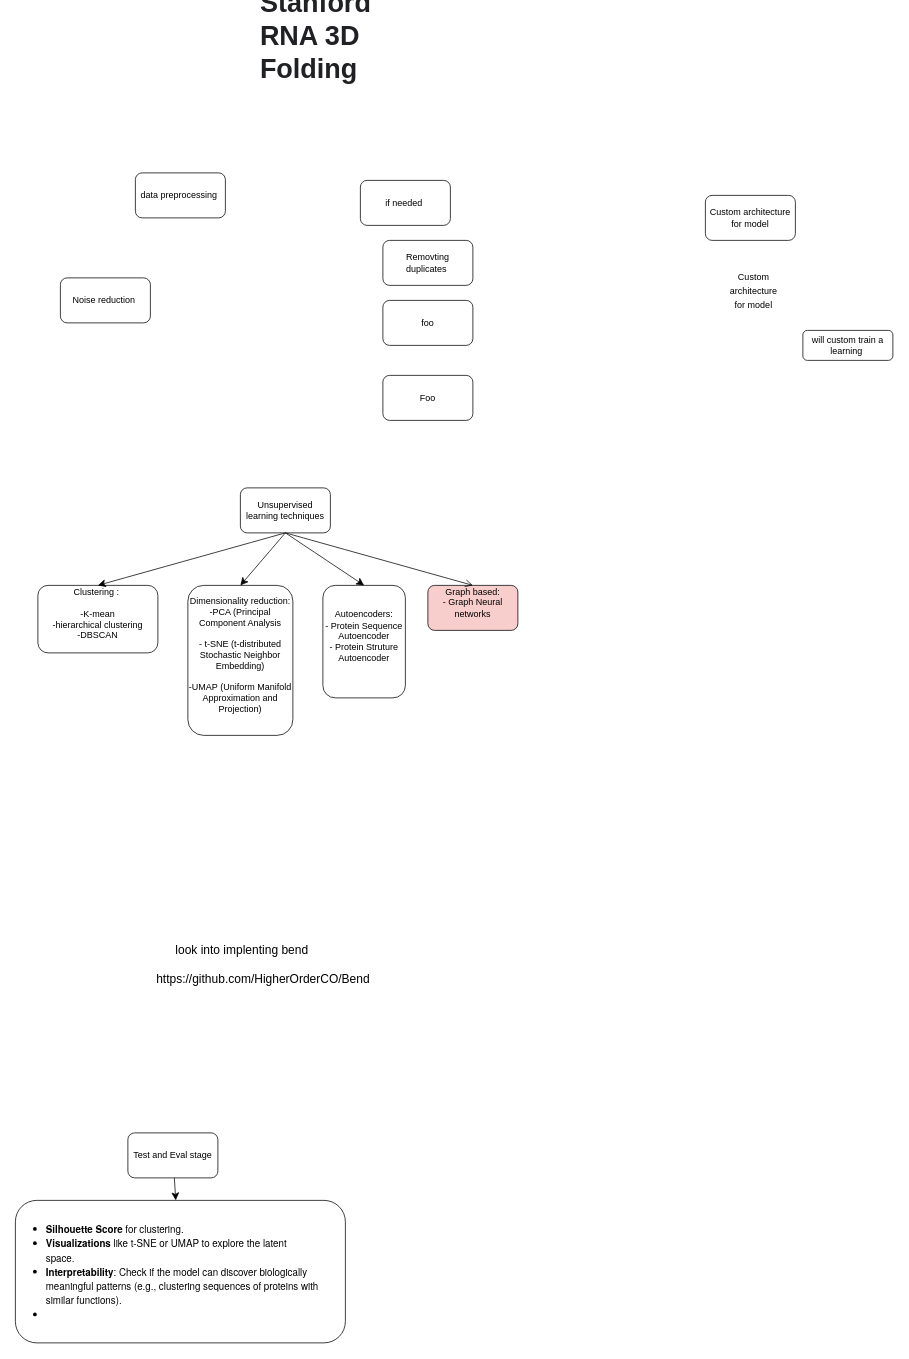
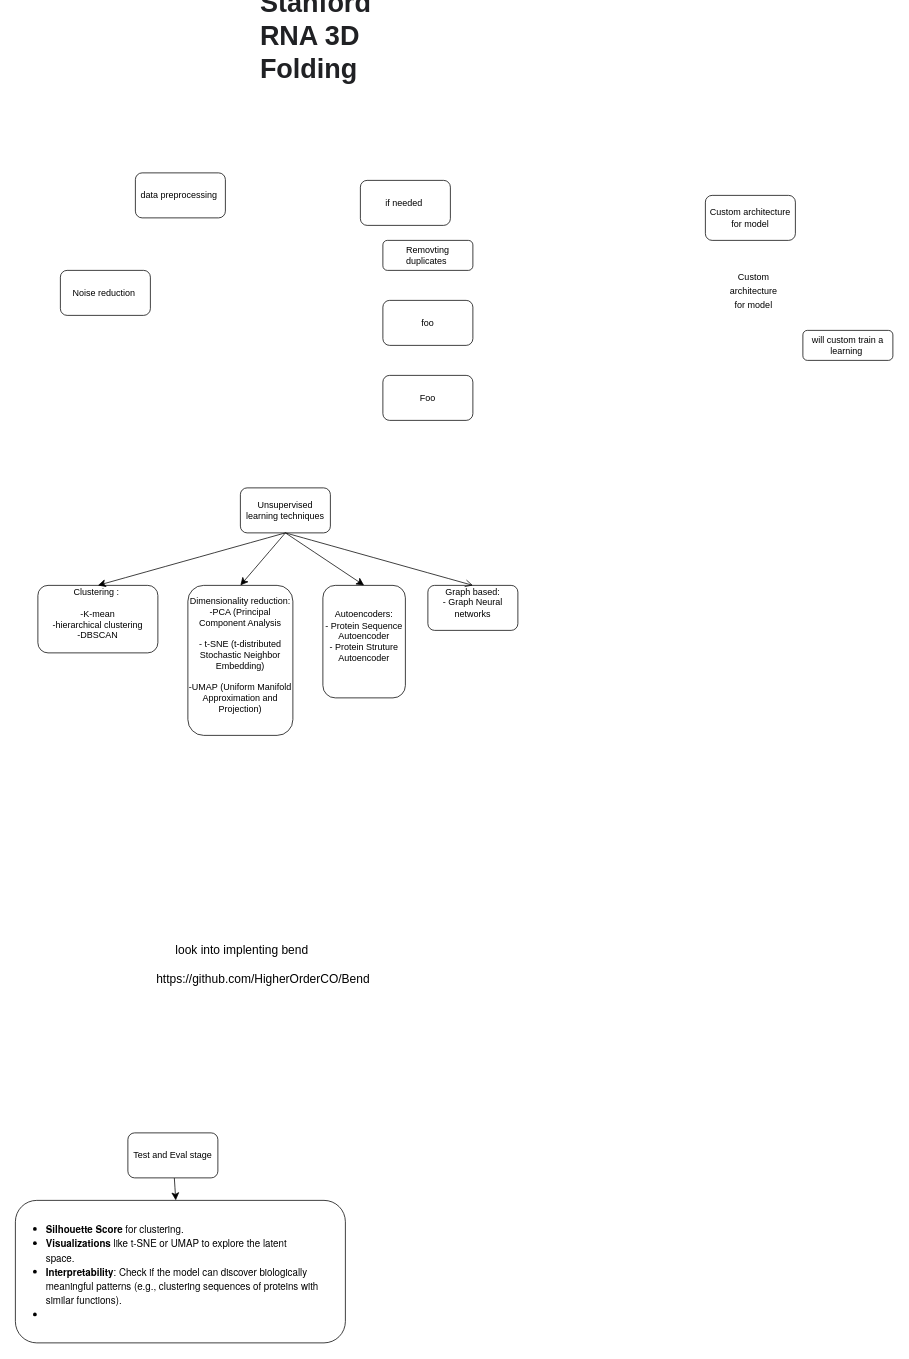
(428, 263) -> (428, 255)
(105, 300) -> (105, 293)
(473, 608) -> (473, 608)
